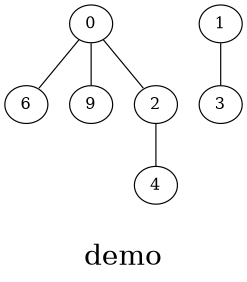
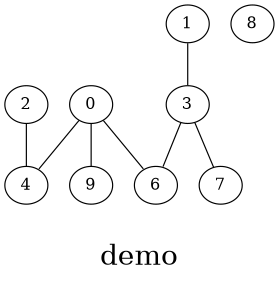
none -> (252, 24)
(123, 64) -> (59, 145)
none -> (172, 145)
none -> (221, 185)
